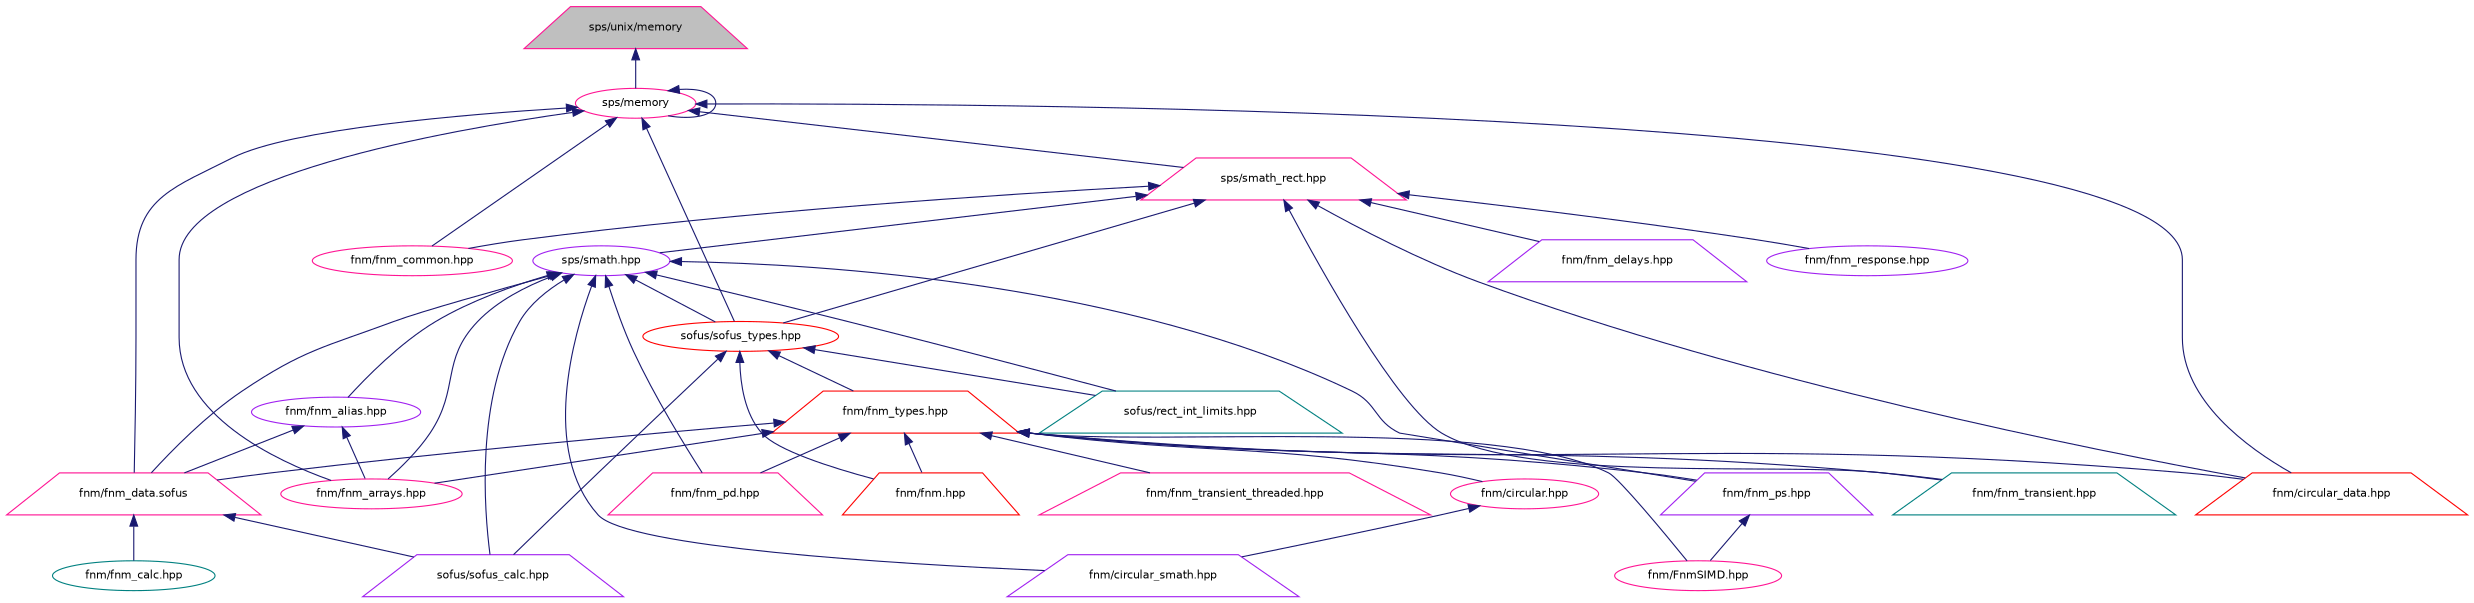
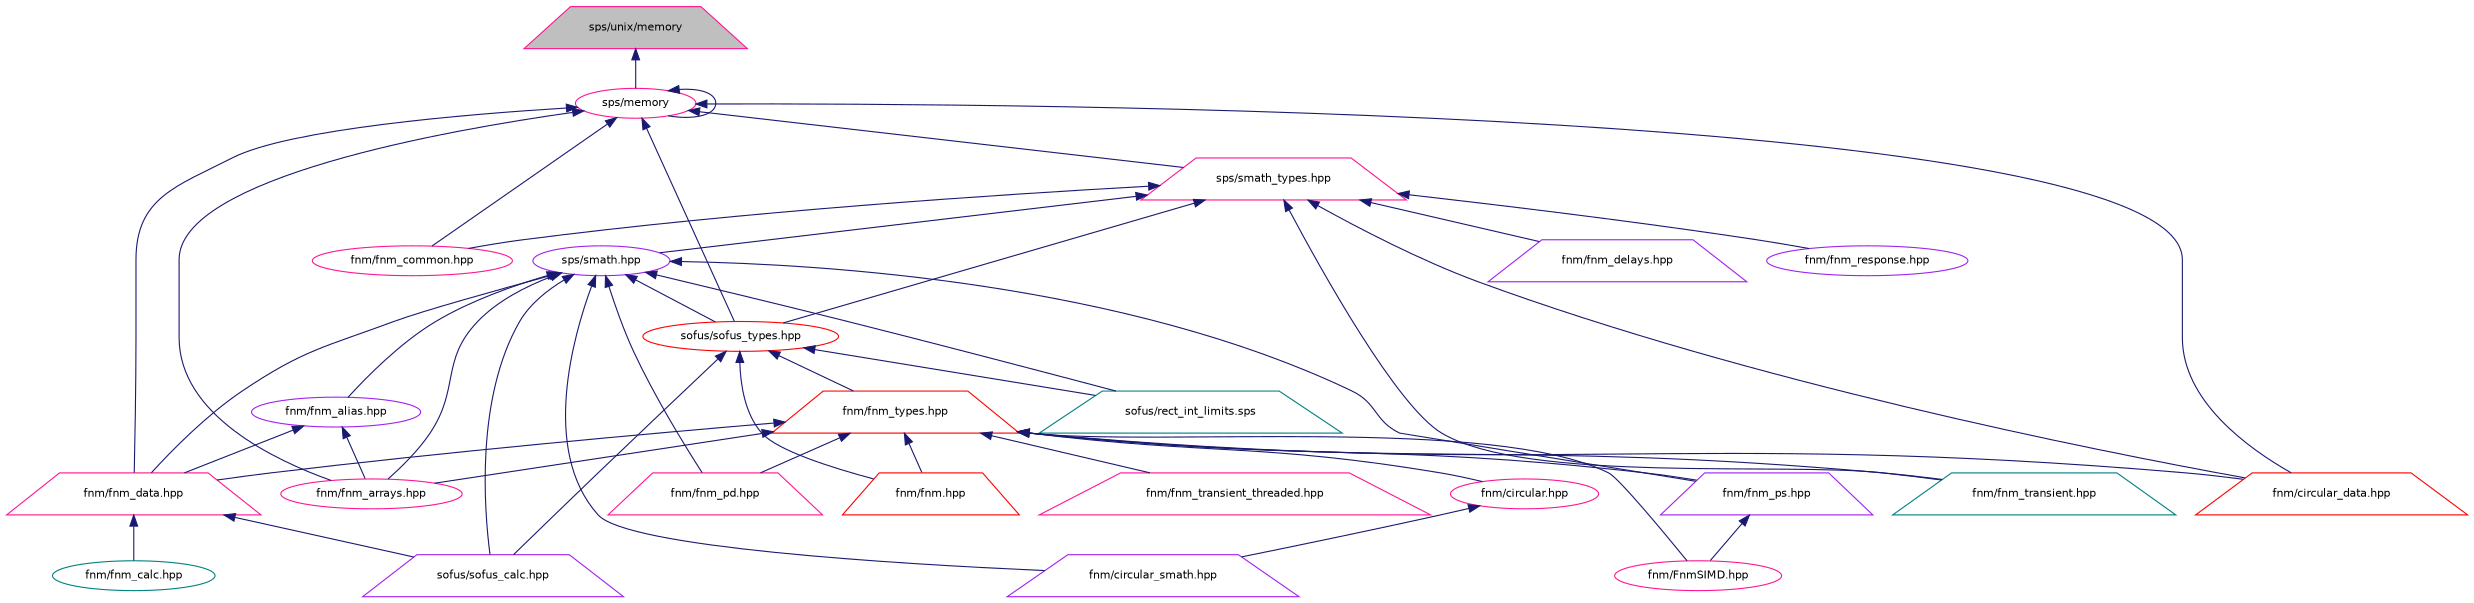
(1274, 179) -> (1274, 179)
(1191, 412) -> (1191, 412)
(134, 494) -> (134, 494)
